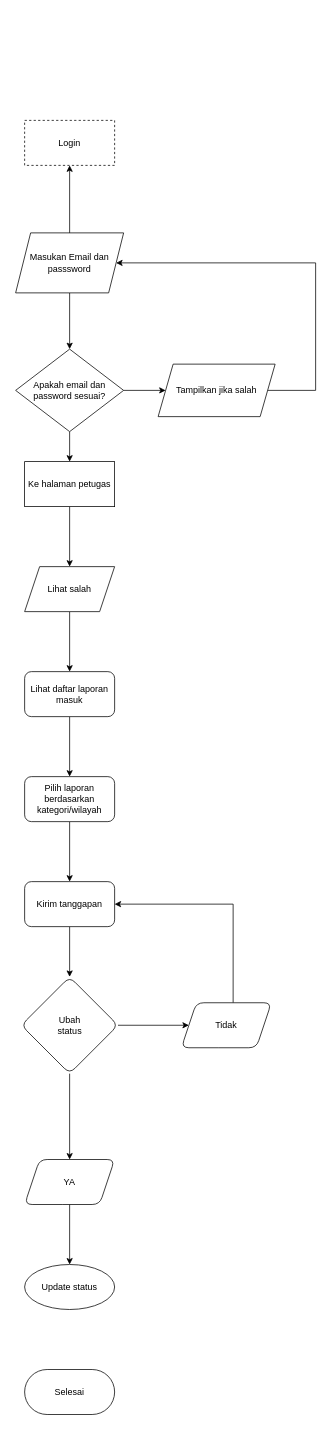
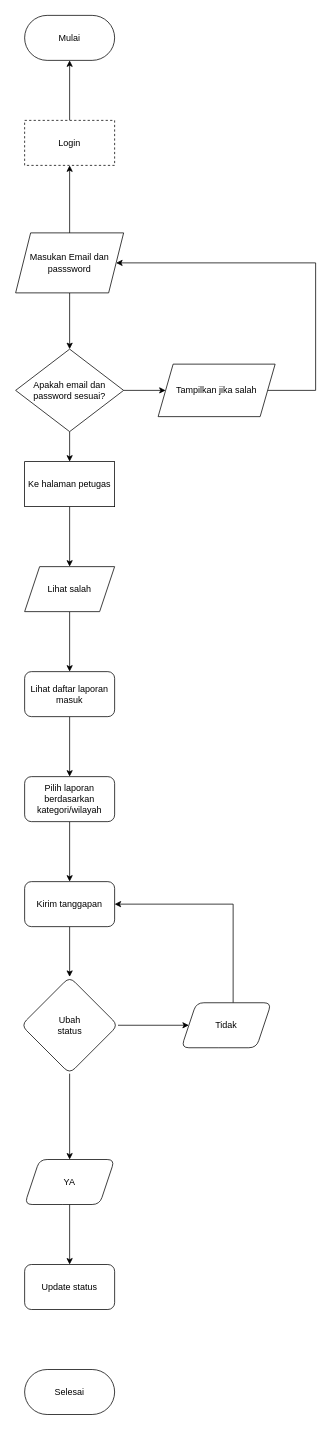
none -> (69, 38)
none -> (69, 93)
(69, 1287) -> (69, 1287)
